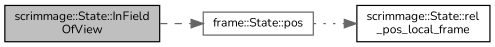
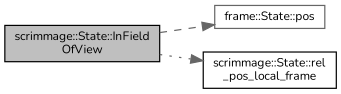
(329, 24) -> (175, 57)
